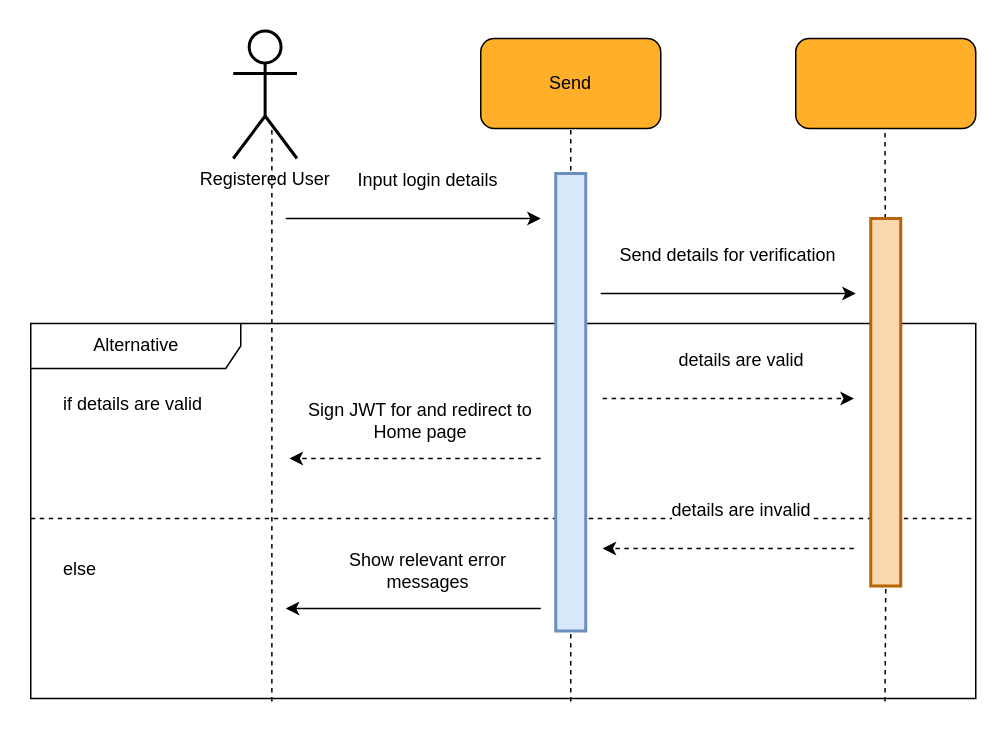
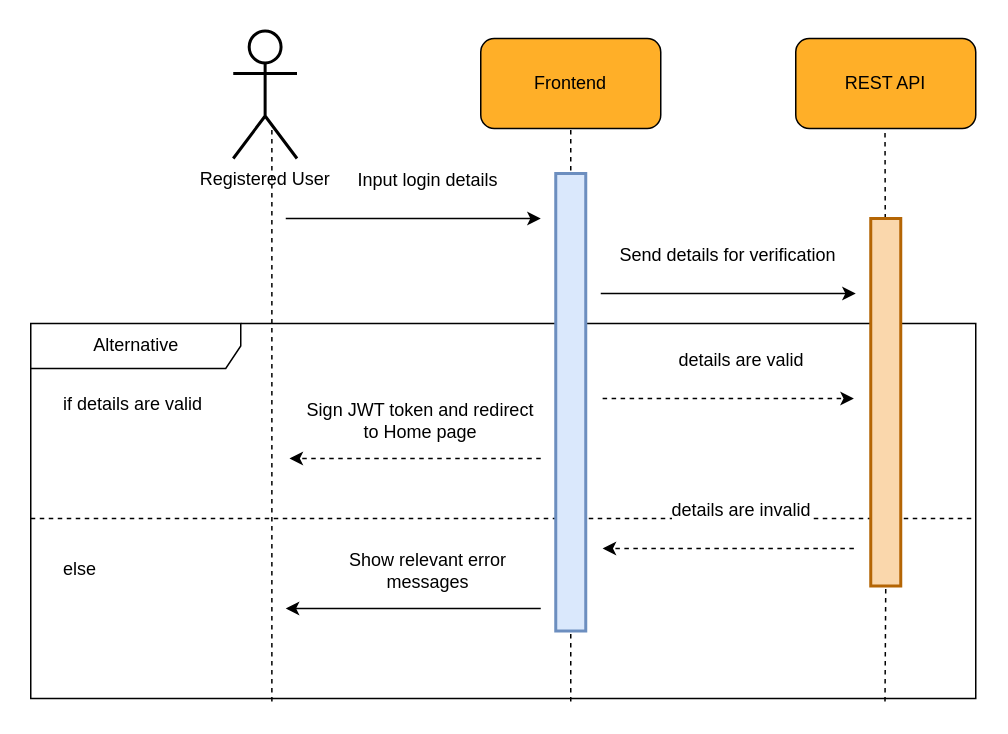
(571, 83) -> (571, 83)
none -> (886, 83)
(421, 421) -> (421, 421)
